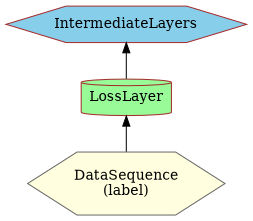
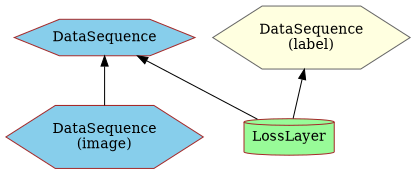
(126, 24) -> (105, 38)
none -> (105, 137)
(126, 139) -> (298, 99)
